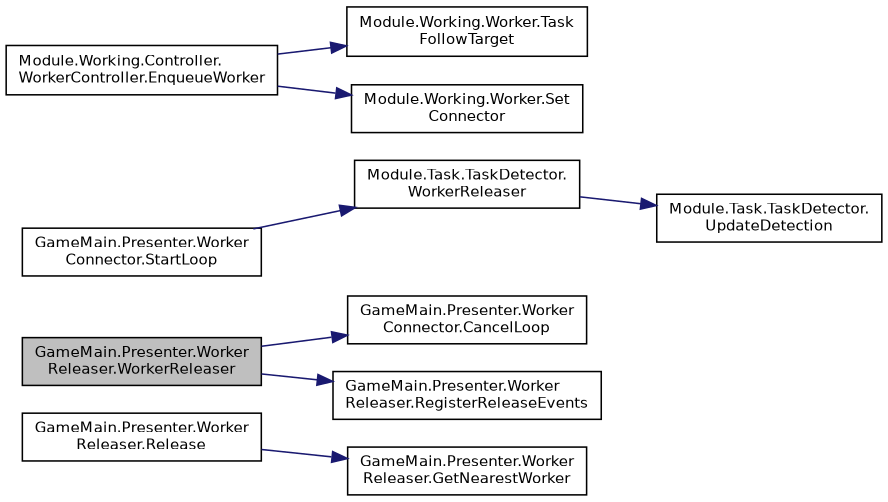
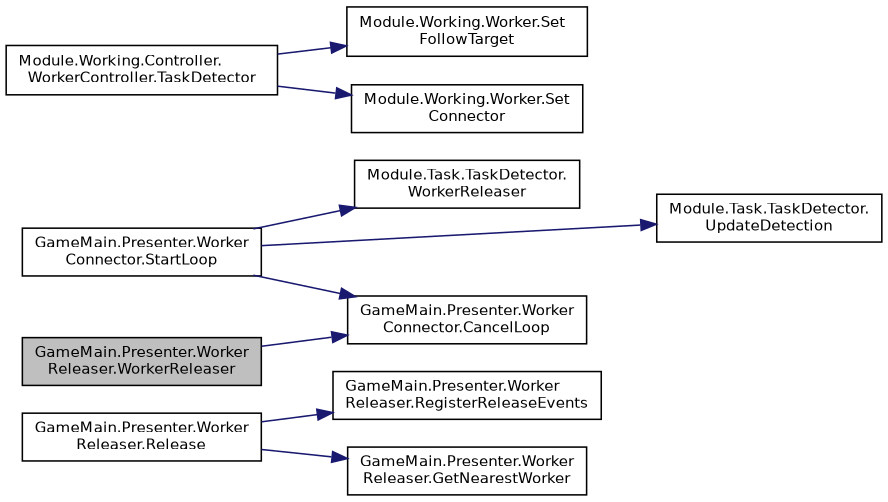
(467, 32) -> (467, 32)
(142, 70) -> (142, 70)
(610, 200) -> (451, 235)
none -> (297, 284)
(289, 377) -> (289, 418)
